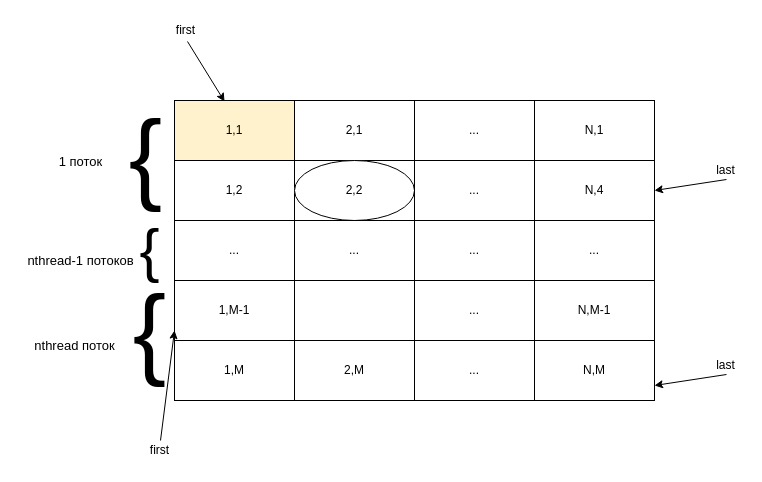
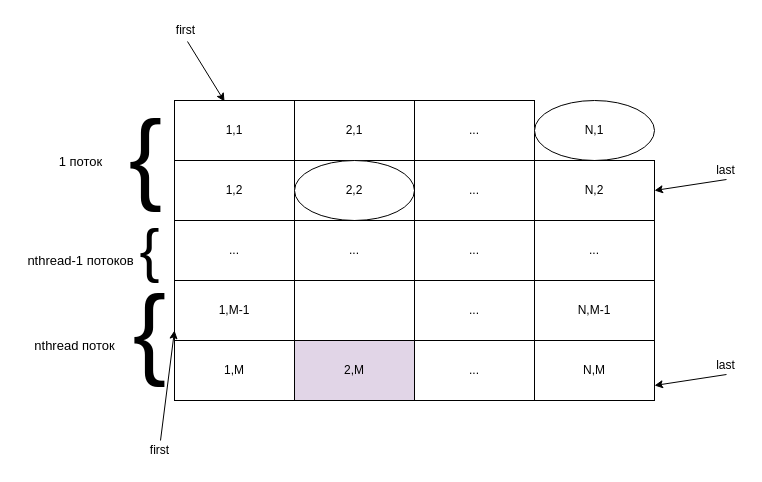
(235, 131) -> (235, 131)
(595, 131) -> (595, 131)
(595, 191) -> (595, 191)
(355, 371) -> (355, 371)
